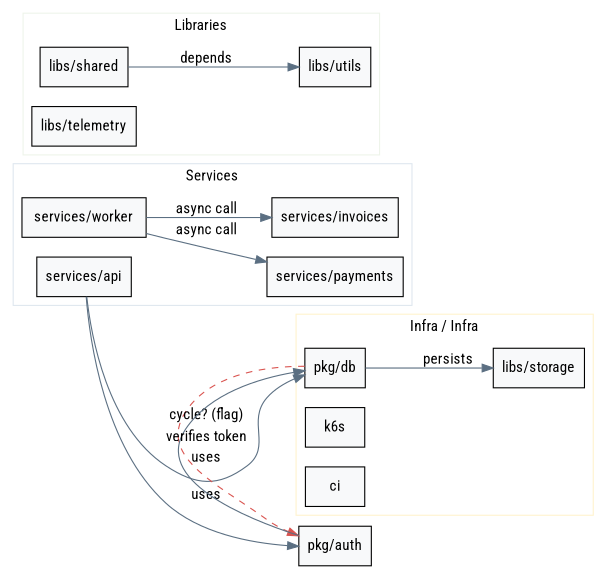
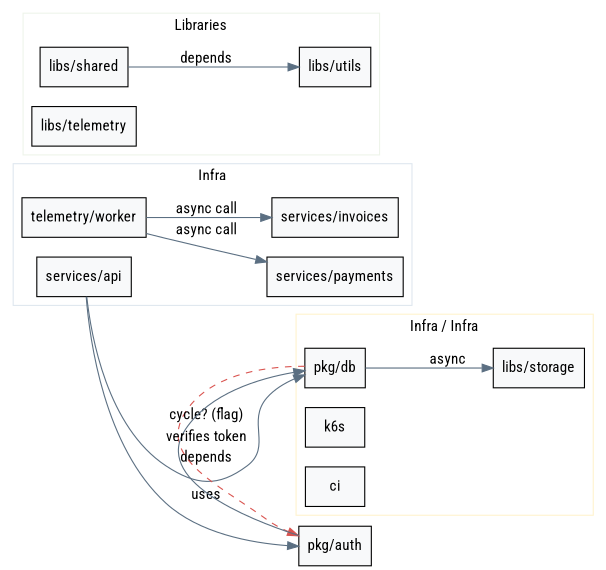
(213, 176) -> (213, 176)
(84, 218) -> (84, 218)
(448, 360) -> (448, 360)
(207, 458) -> (207, 458)
